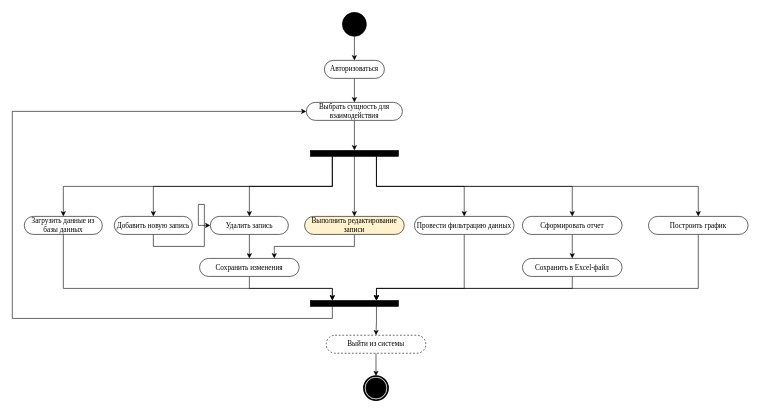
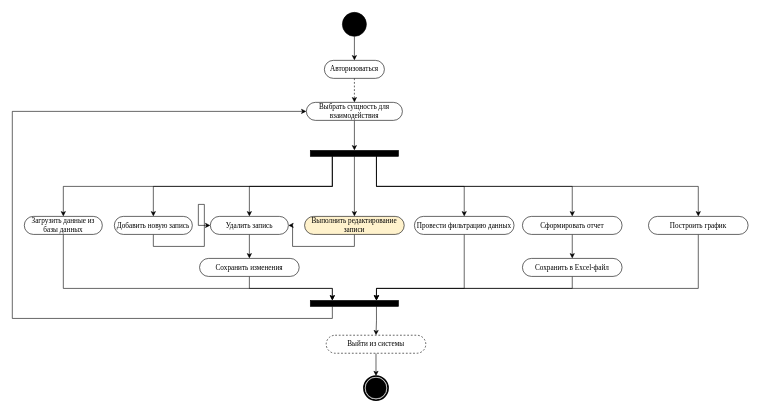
(354, 87) -> (354, 87)
(280, 246) -> (293, 236)
